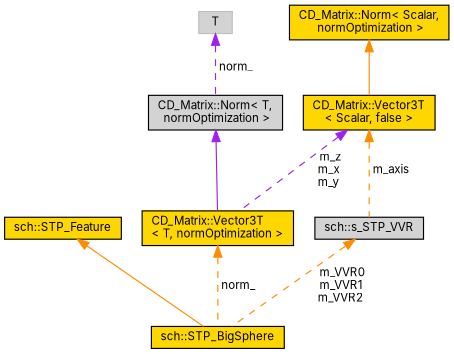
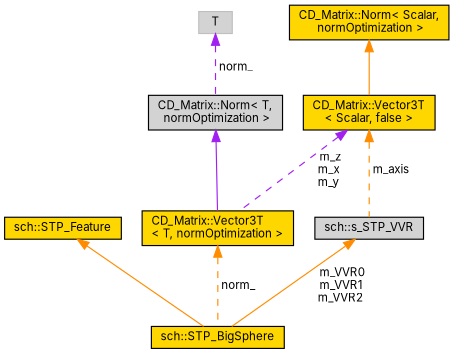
(289, 286) -> (289, 286)
